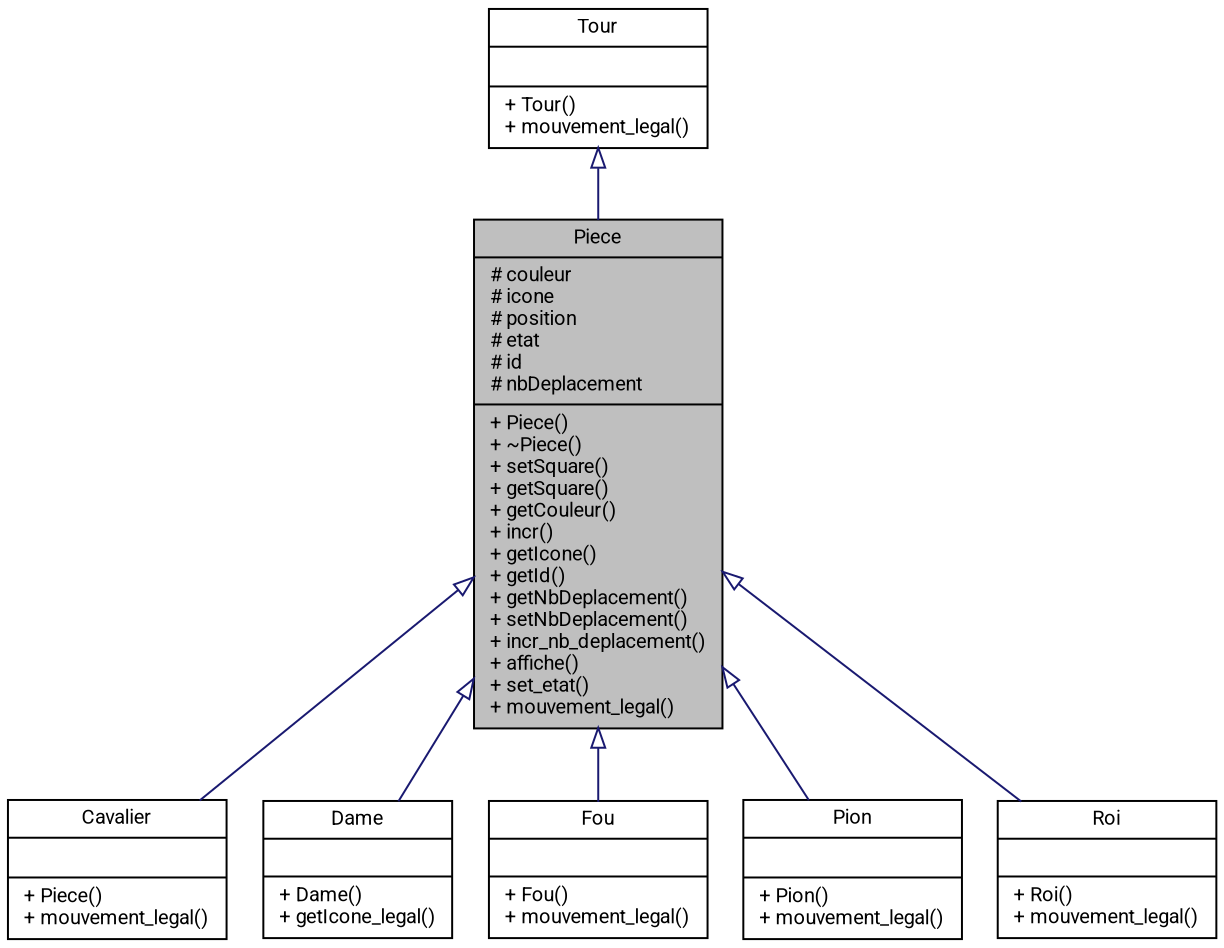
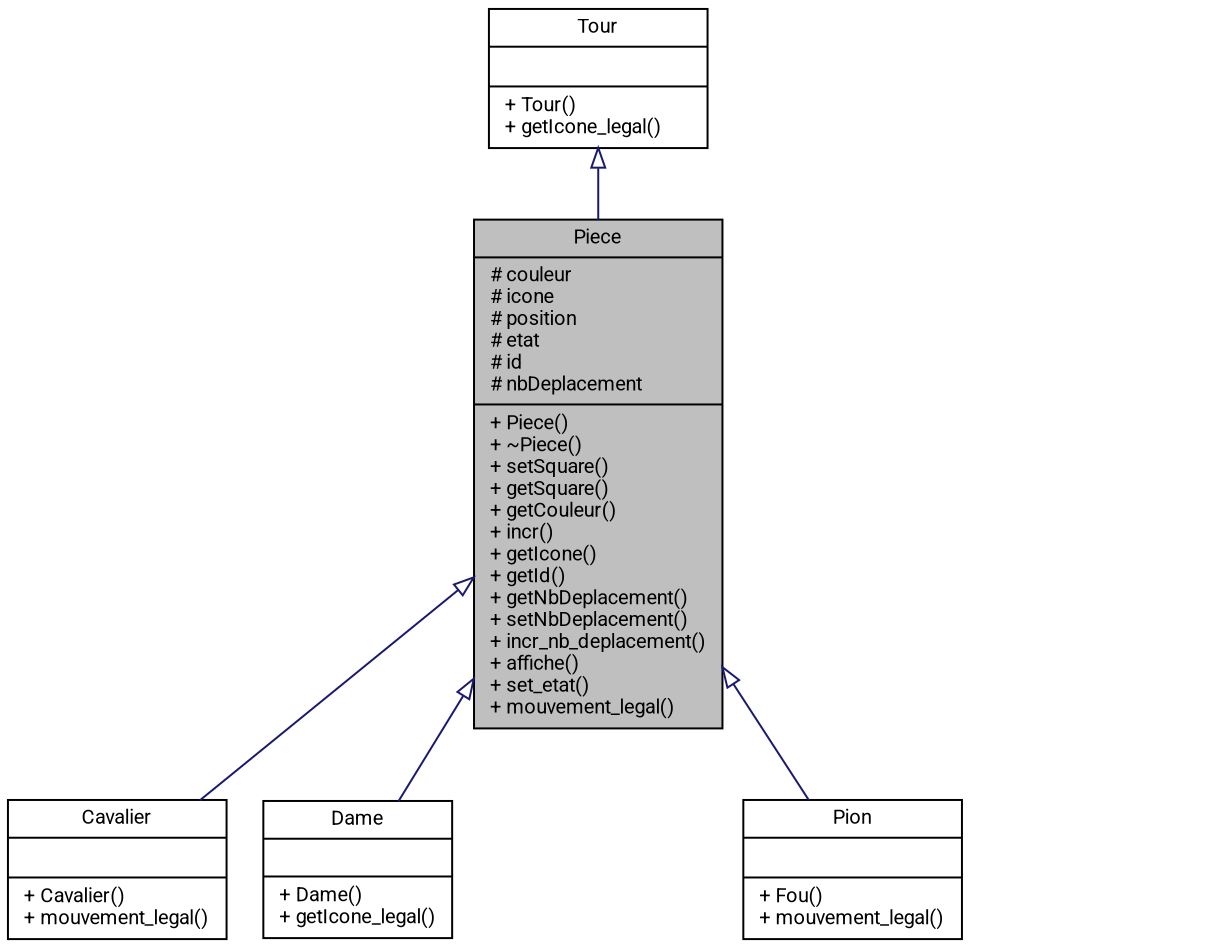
(598, 127) -> (583, 127)
(598, 870) -> none
(1107, 870) -> none
(64, 896) -> (76, 896)
(795, 896) -> (792, 896)
